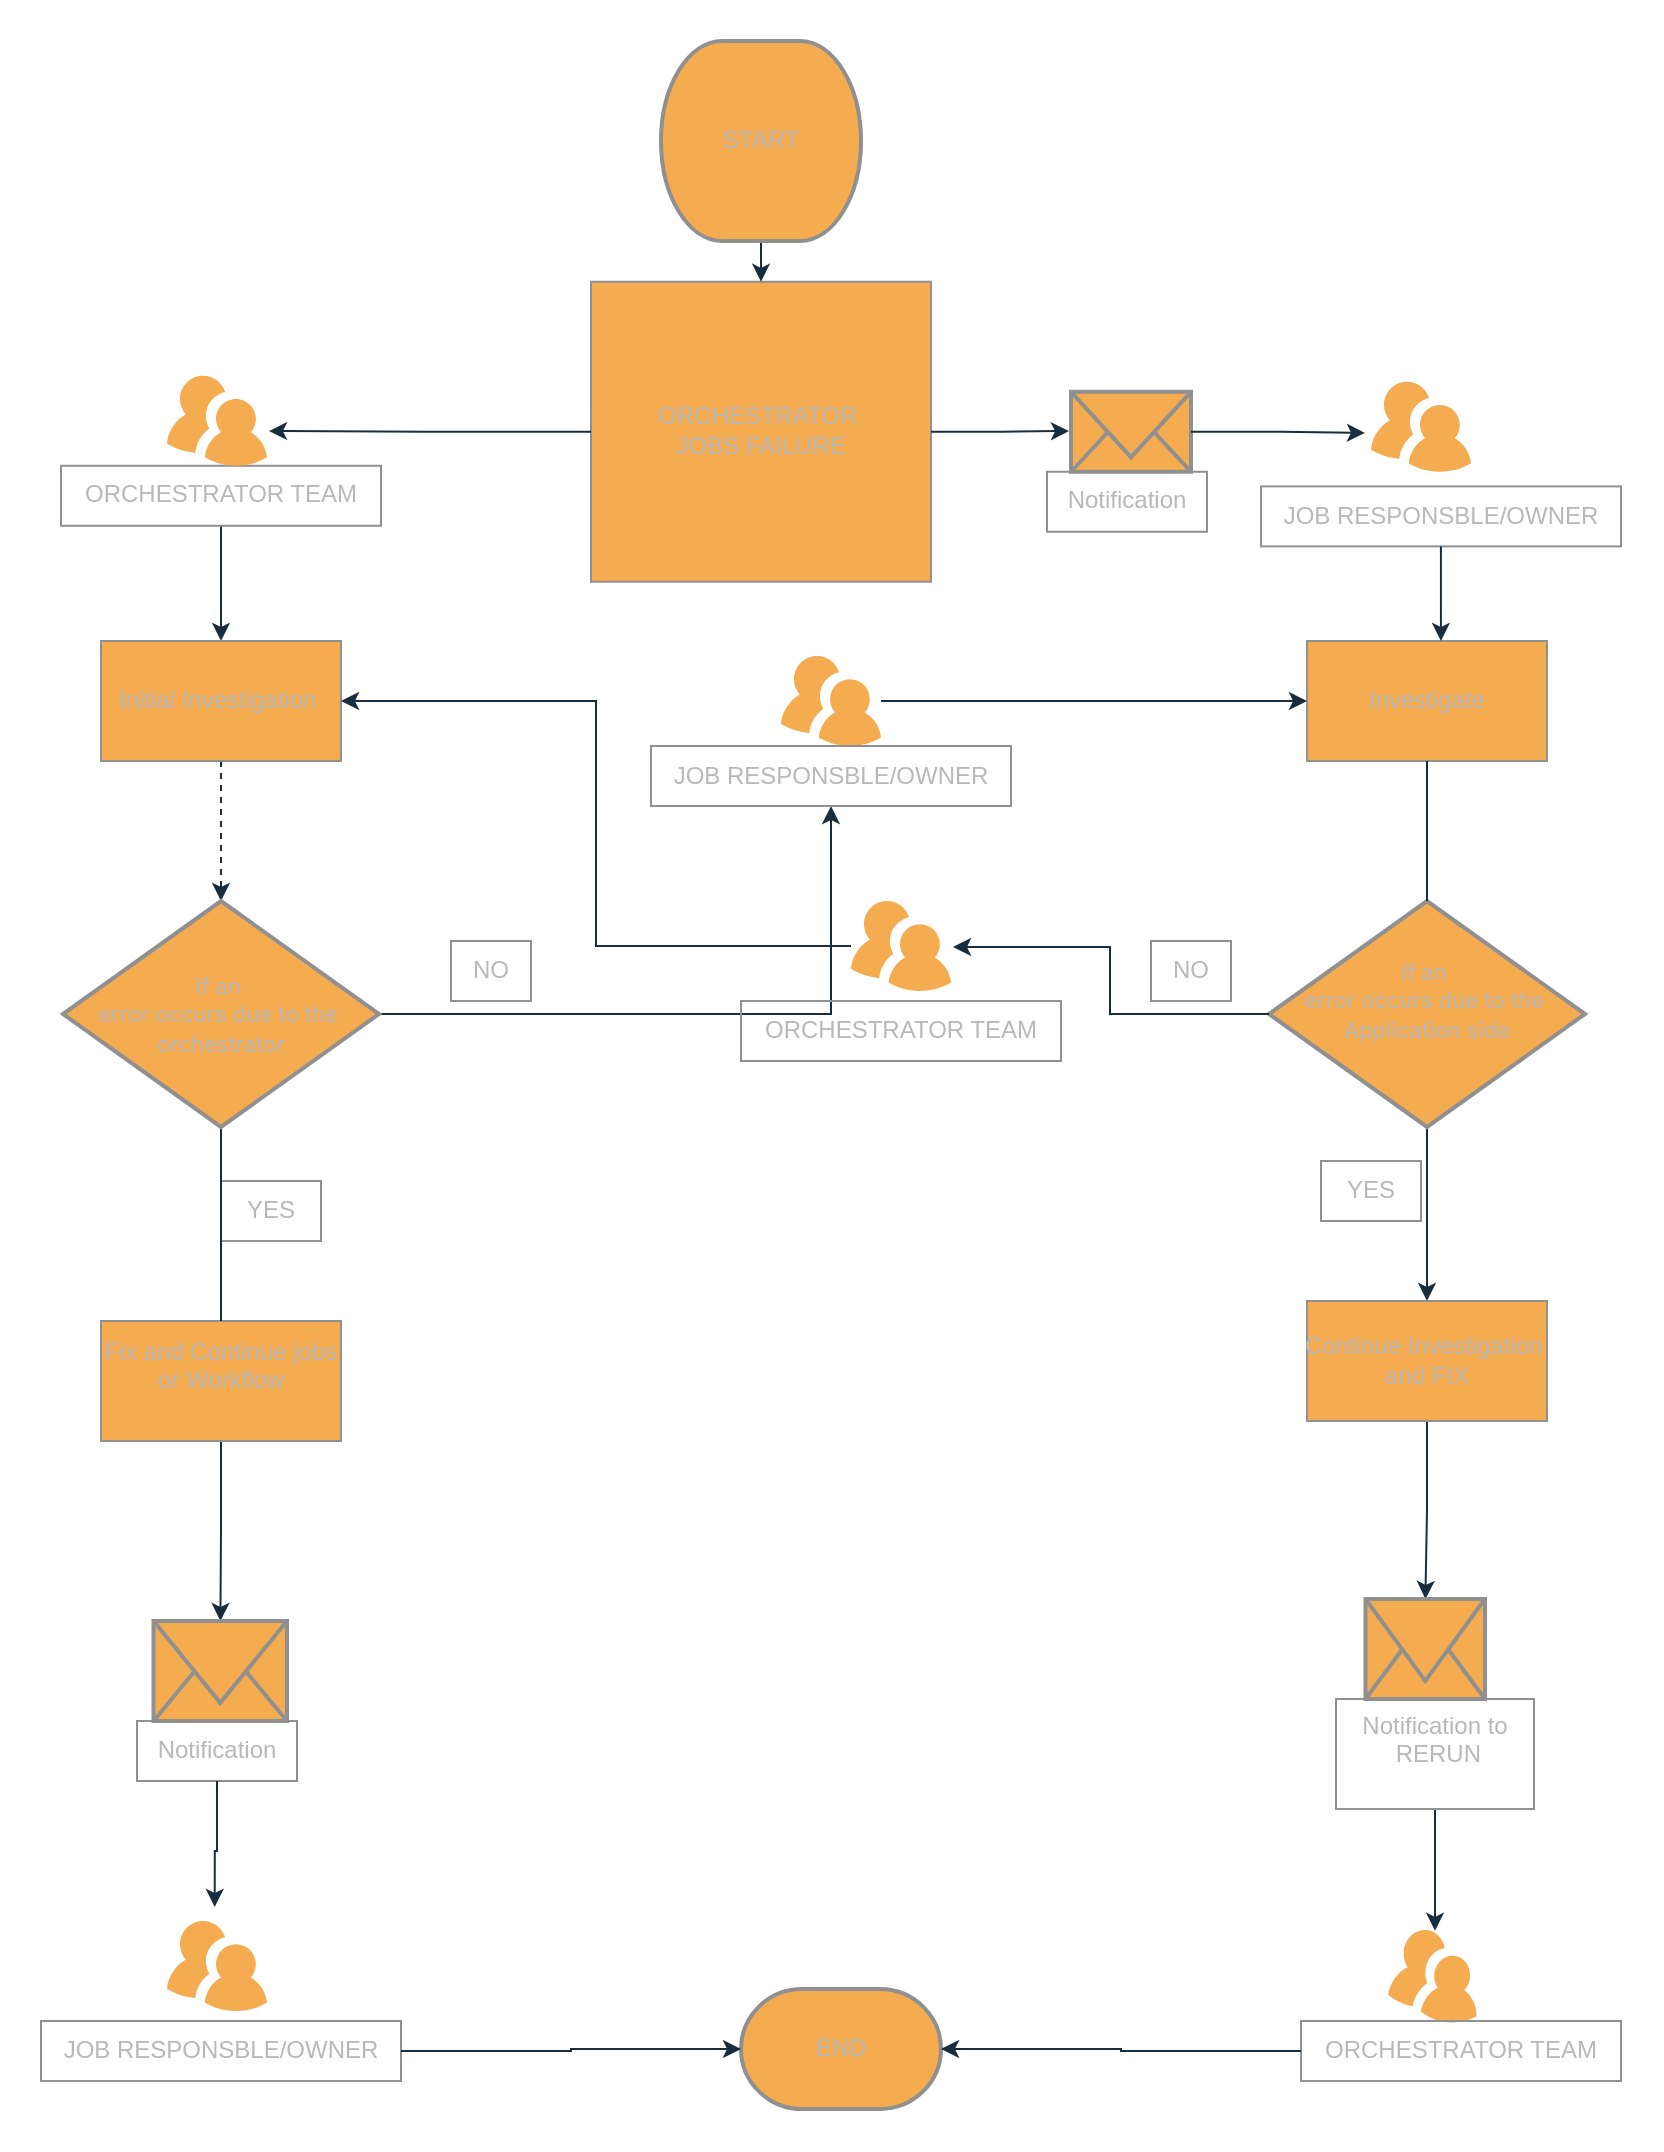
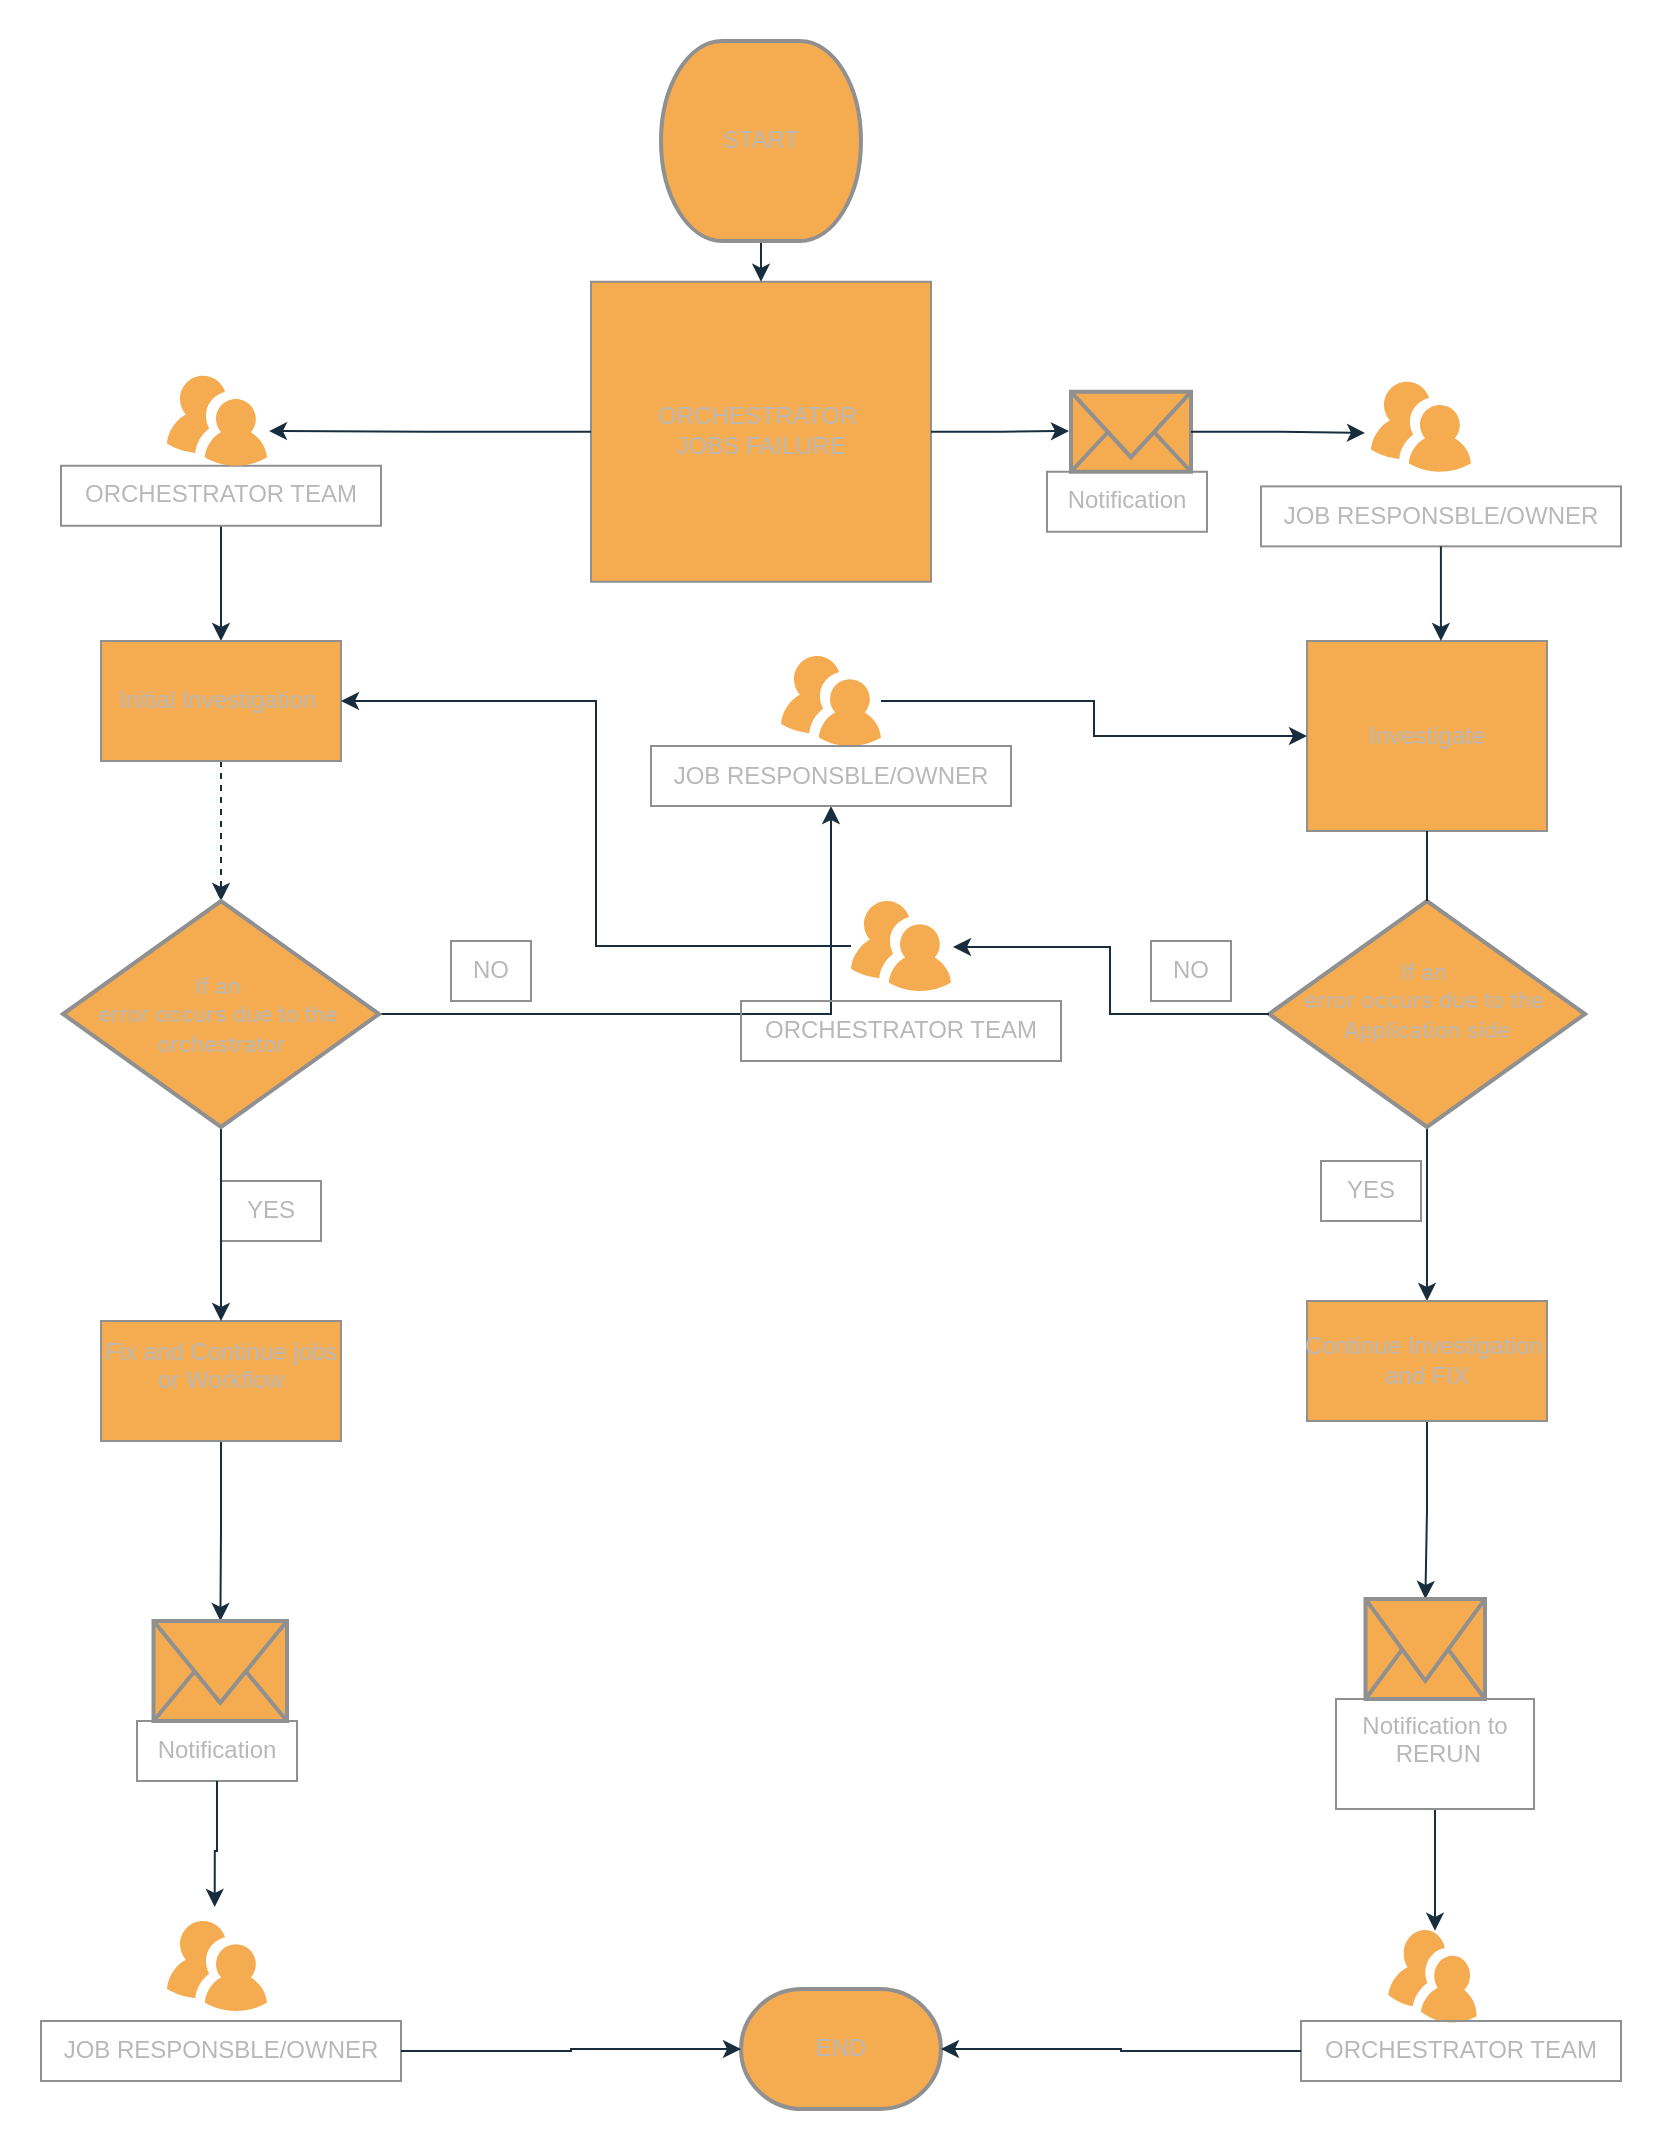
(1427, 701) -> (1427, 736)
(221, 1311) -> (221, 1306)
